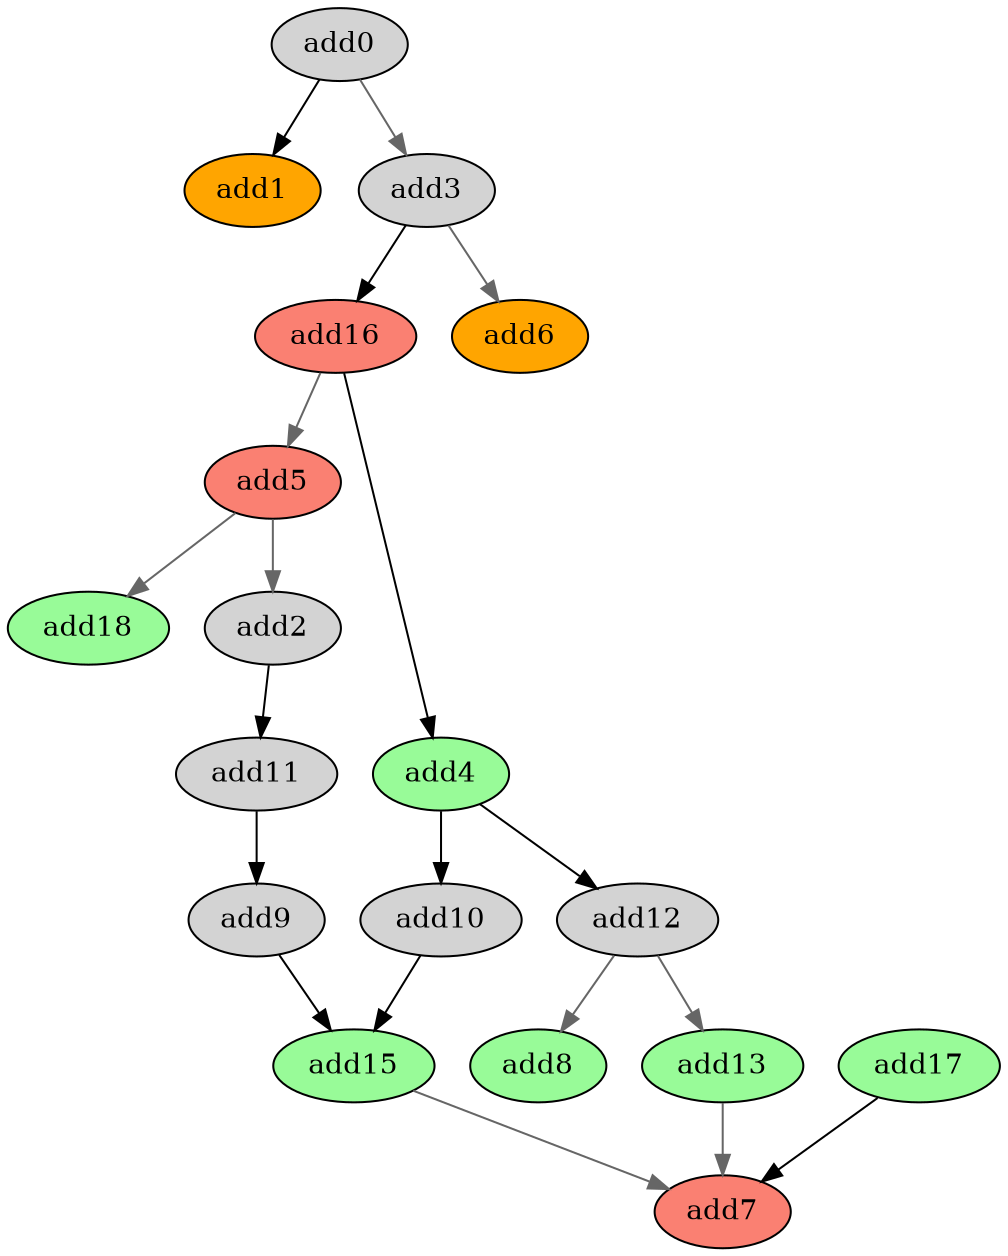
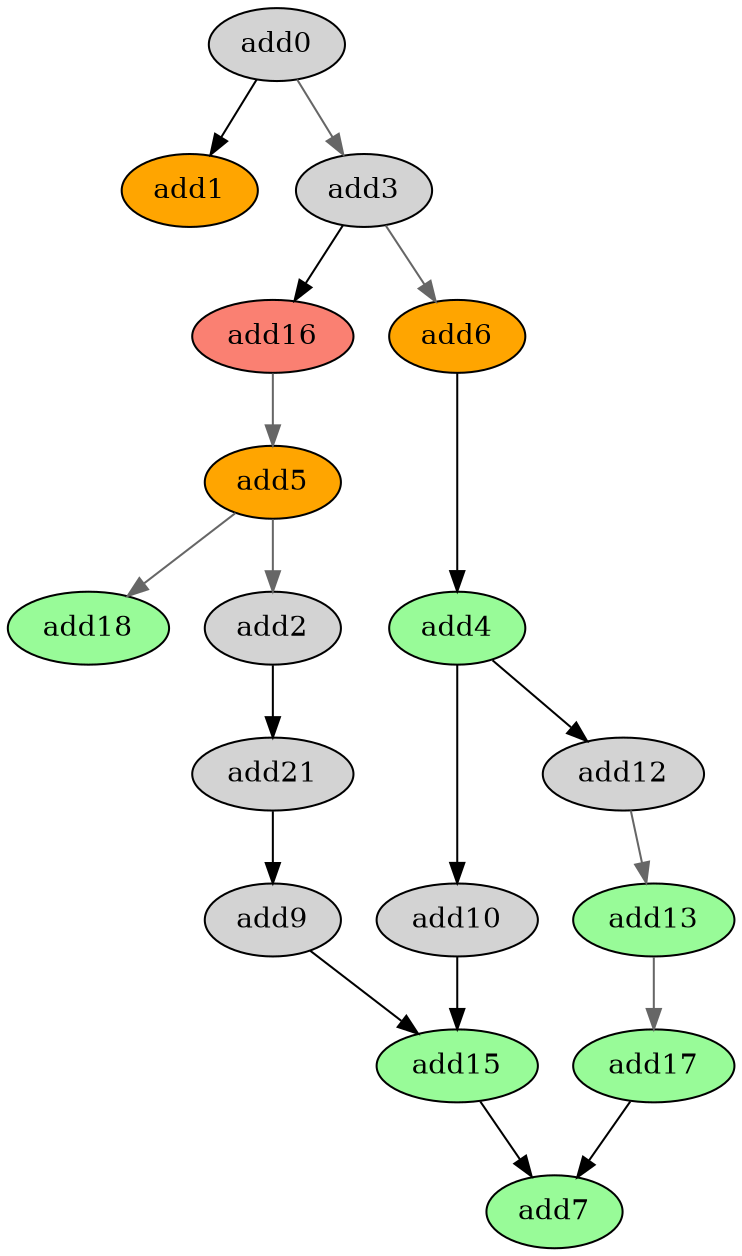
(273, 482) -> (273, 482)
(386, 545) -> (457, 472)
(257, 774) -> (273, 774)
(538, 1066) -> none
(723, 1129) -> (654, 983)
(531, 1136) -> (500, 1131)
(723, 1212) -> (555, 1212)
